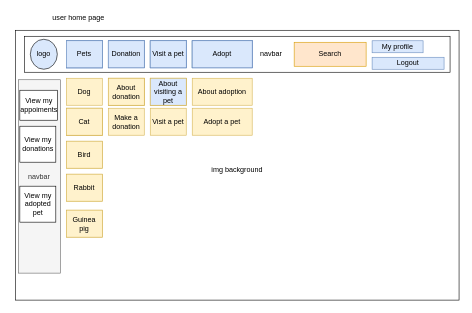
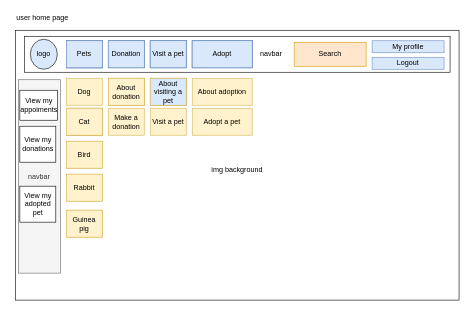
(78, 18) -> (42, 18)
(398, 47) -> (408, 47)
